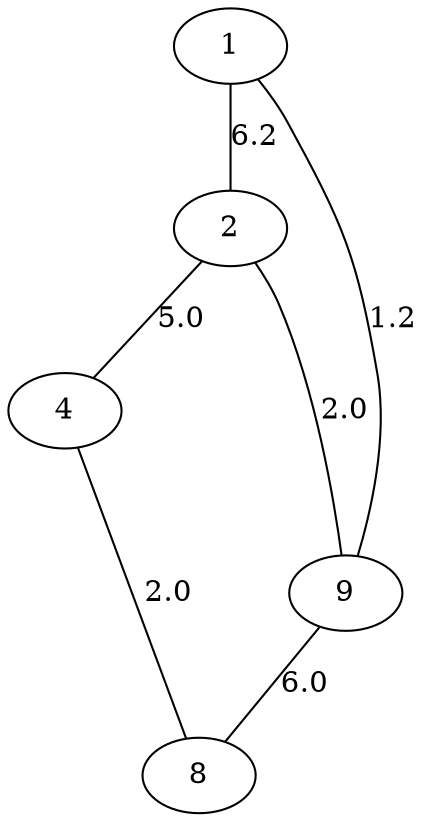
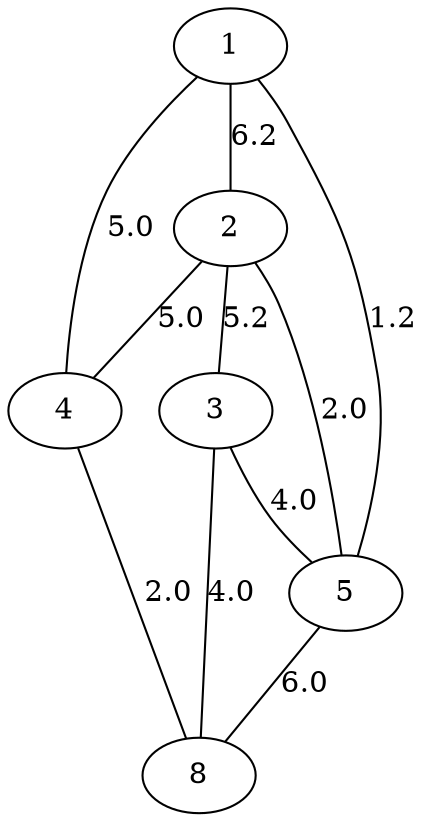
none -> (99, 210)
none -> (216, 411)
(346, 593) -> (346, 593)
